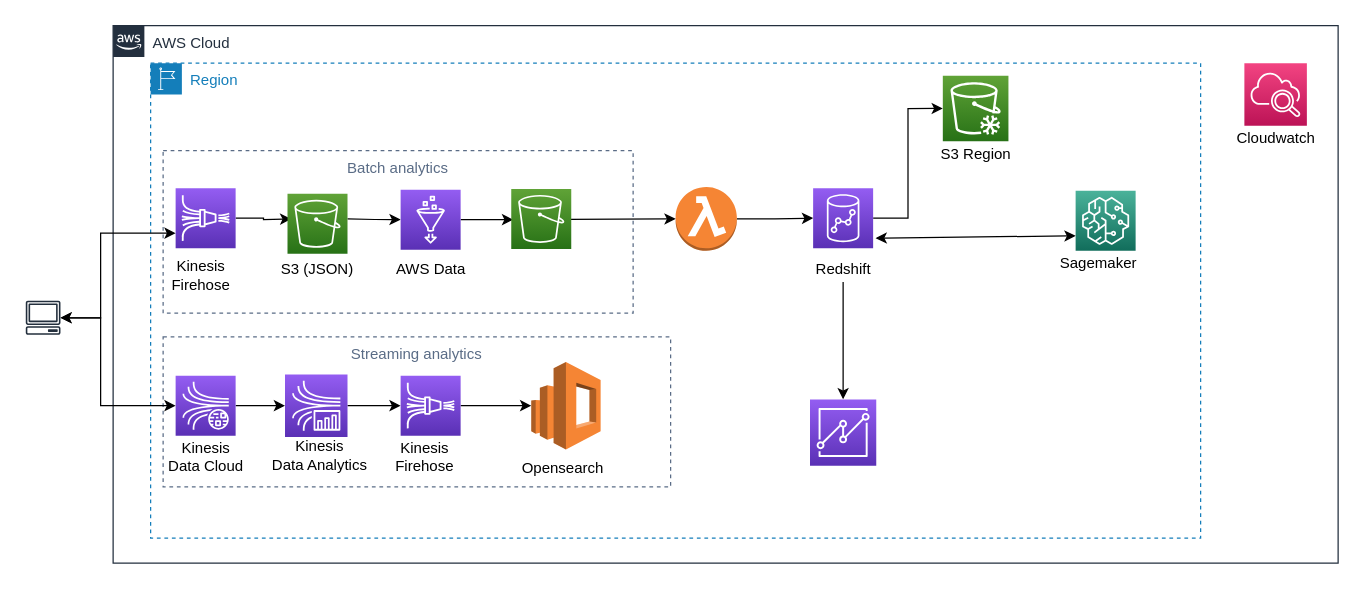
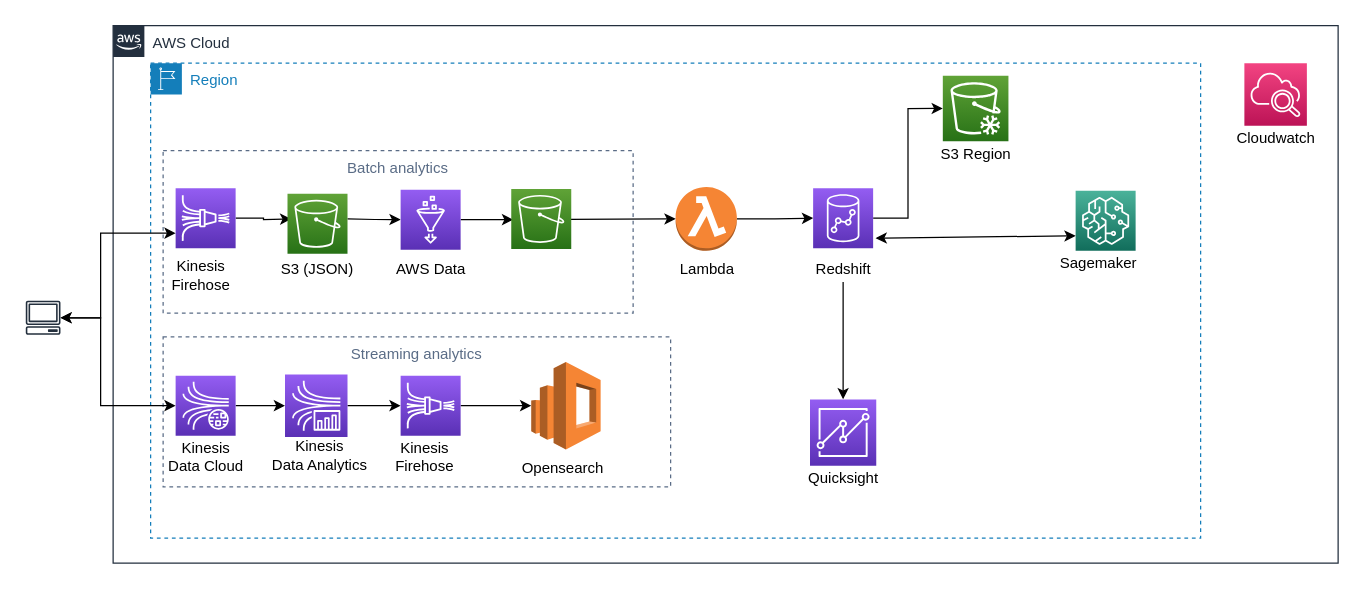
none -> (706, 269)
none -> (843, 478)
